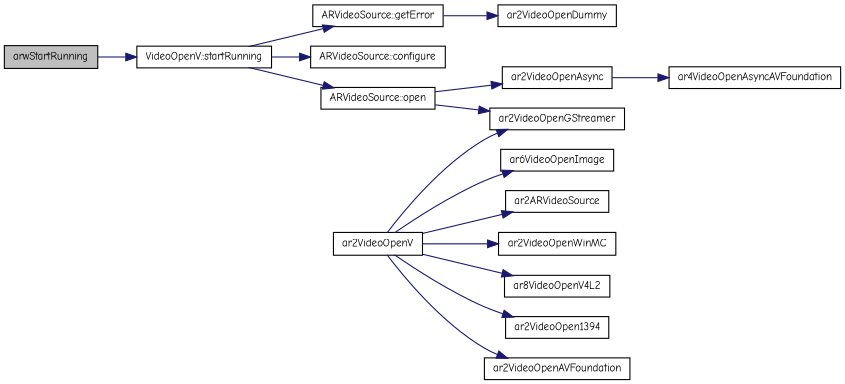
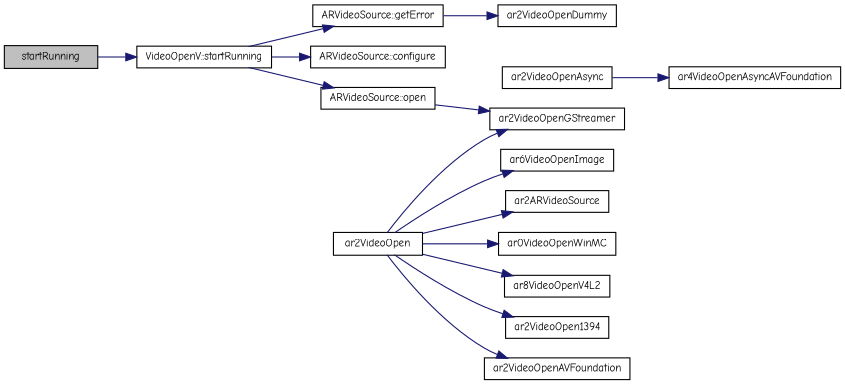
(51, 57) -> (51, 57)
(463, 89) -> none
(378, 244) -> (378, 244)
(557, 244) -> (557, 244)
